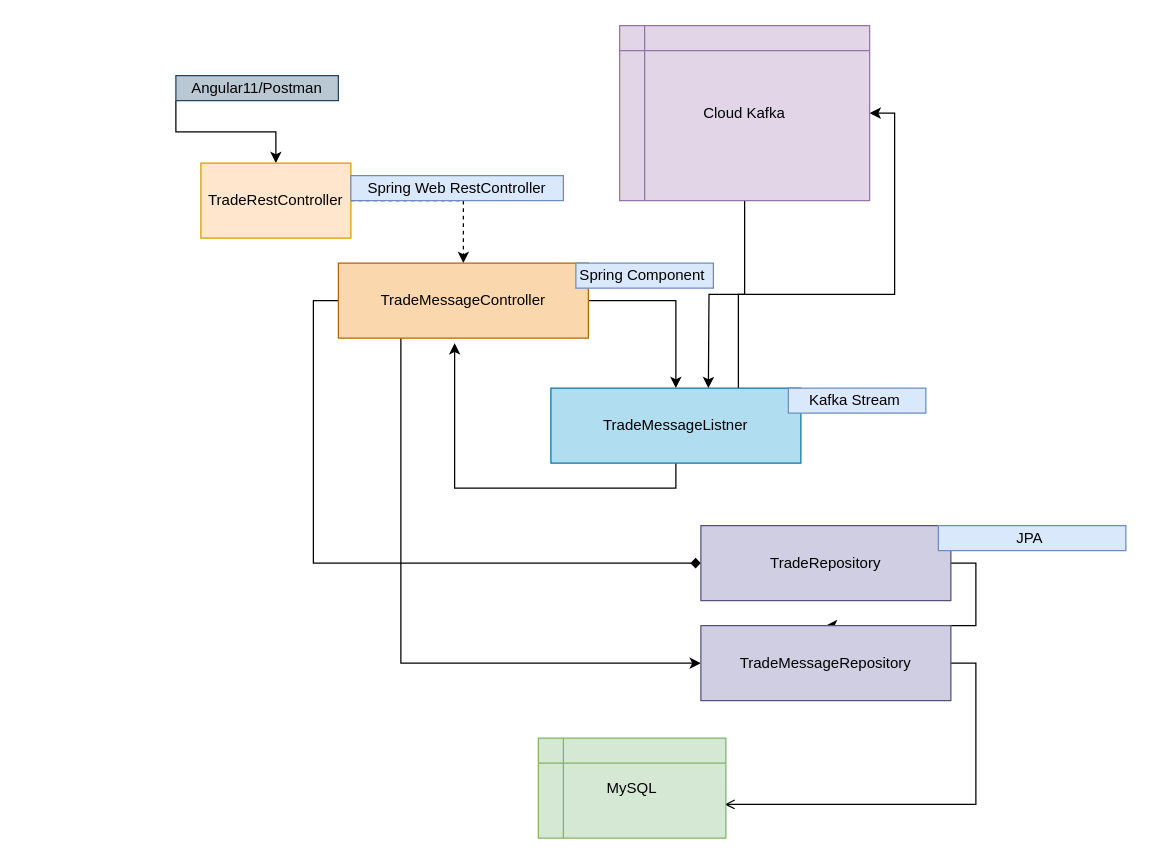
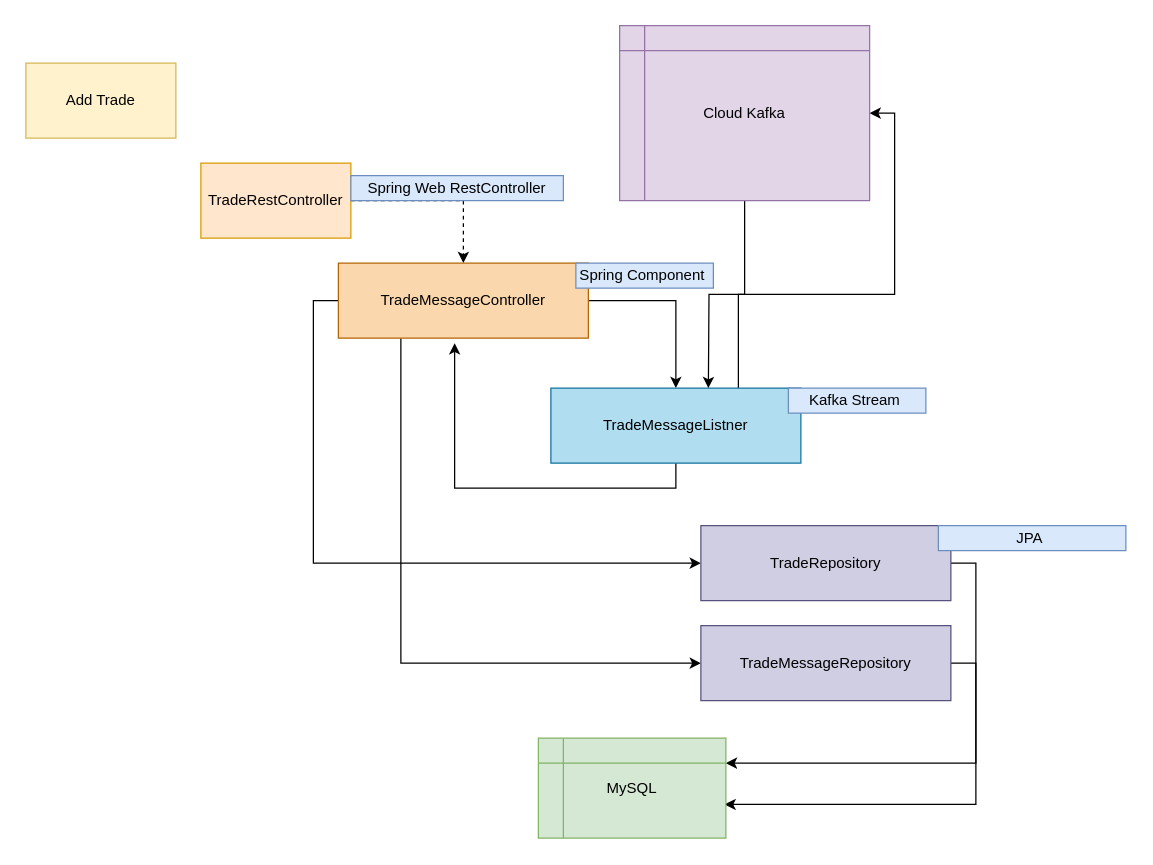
(257, 88) -> none
none -> (101, 101)
(222, 132) -> none
(690, 563) -> (691, 563)
(965, 626) -> (854, 763)
(731, 804) -> (734, 804)
